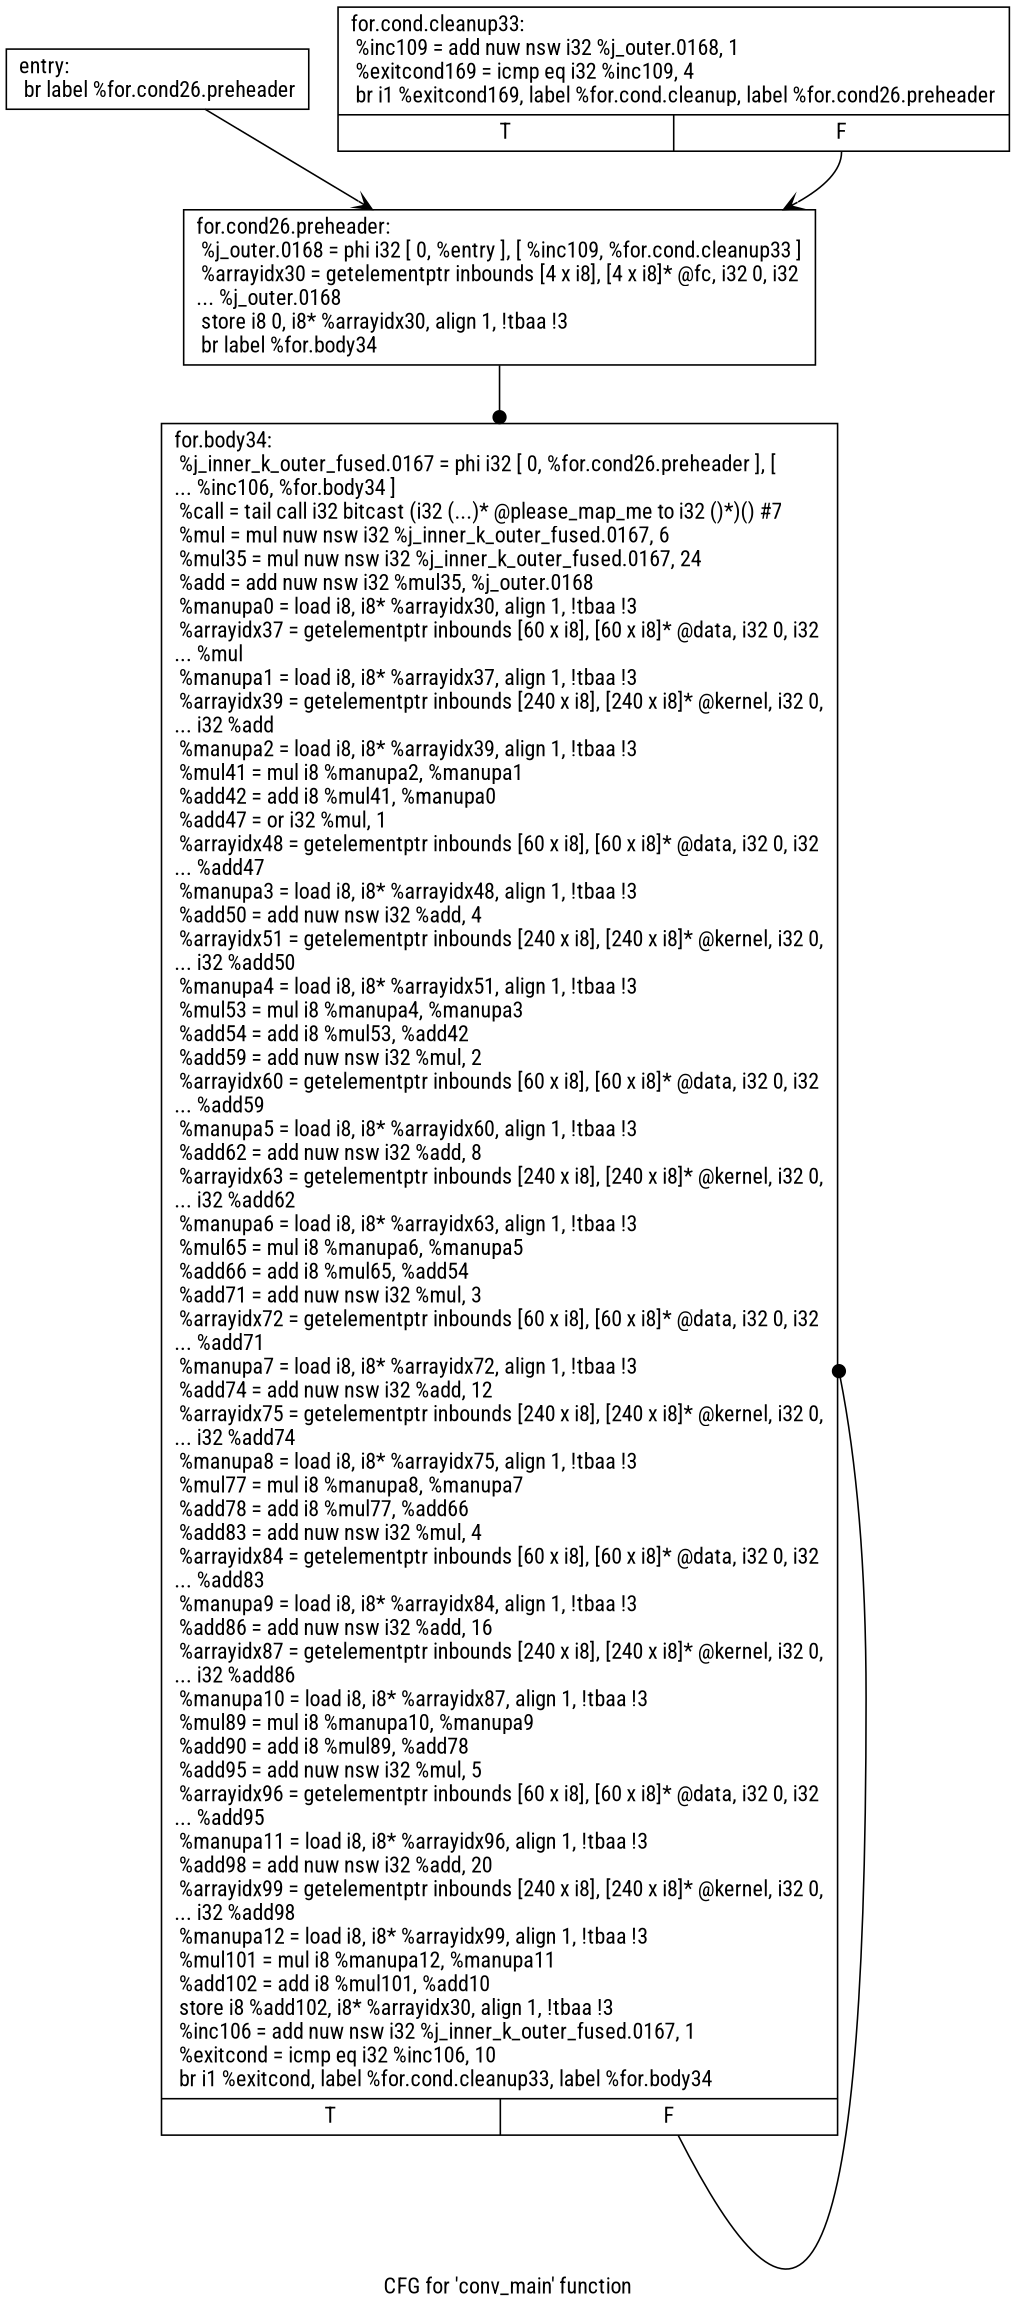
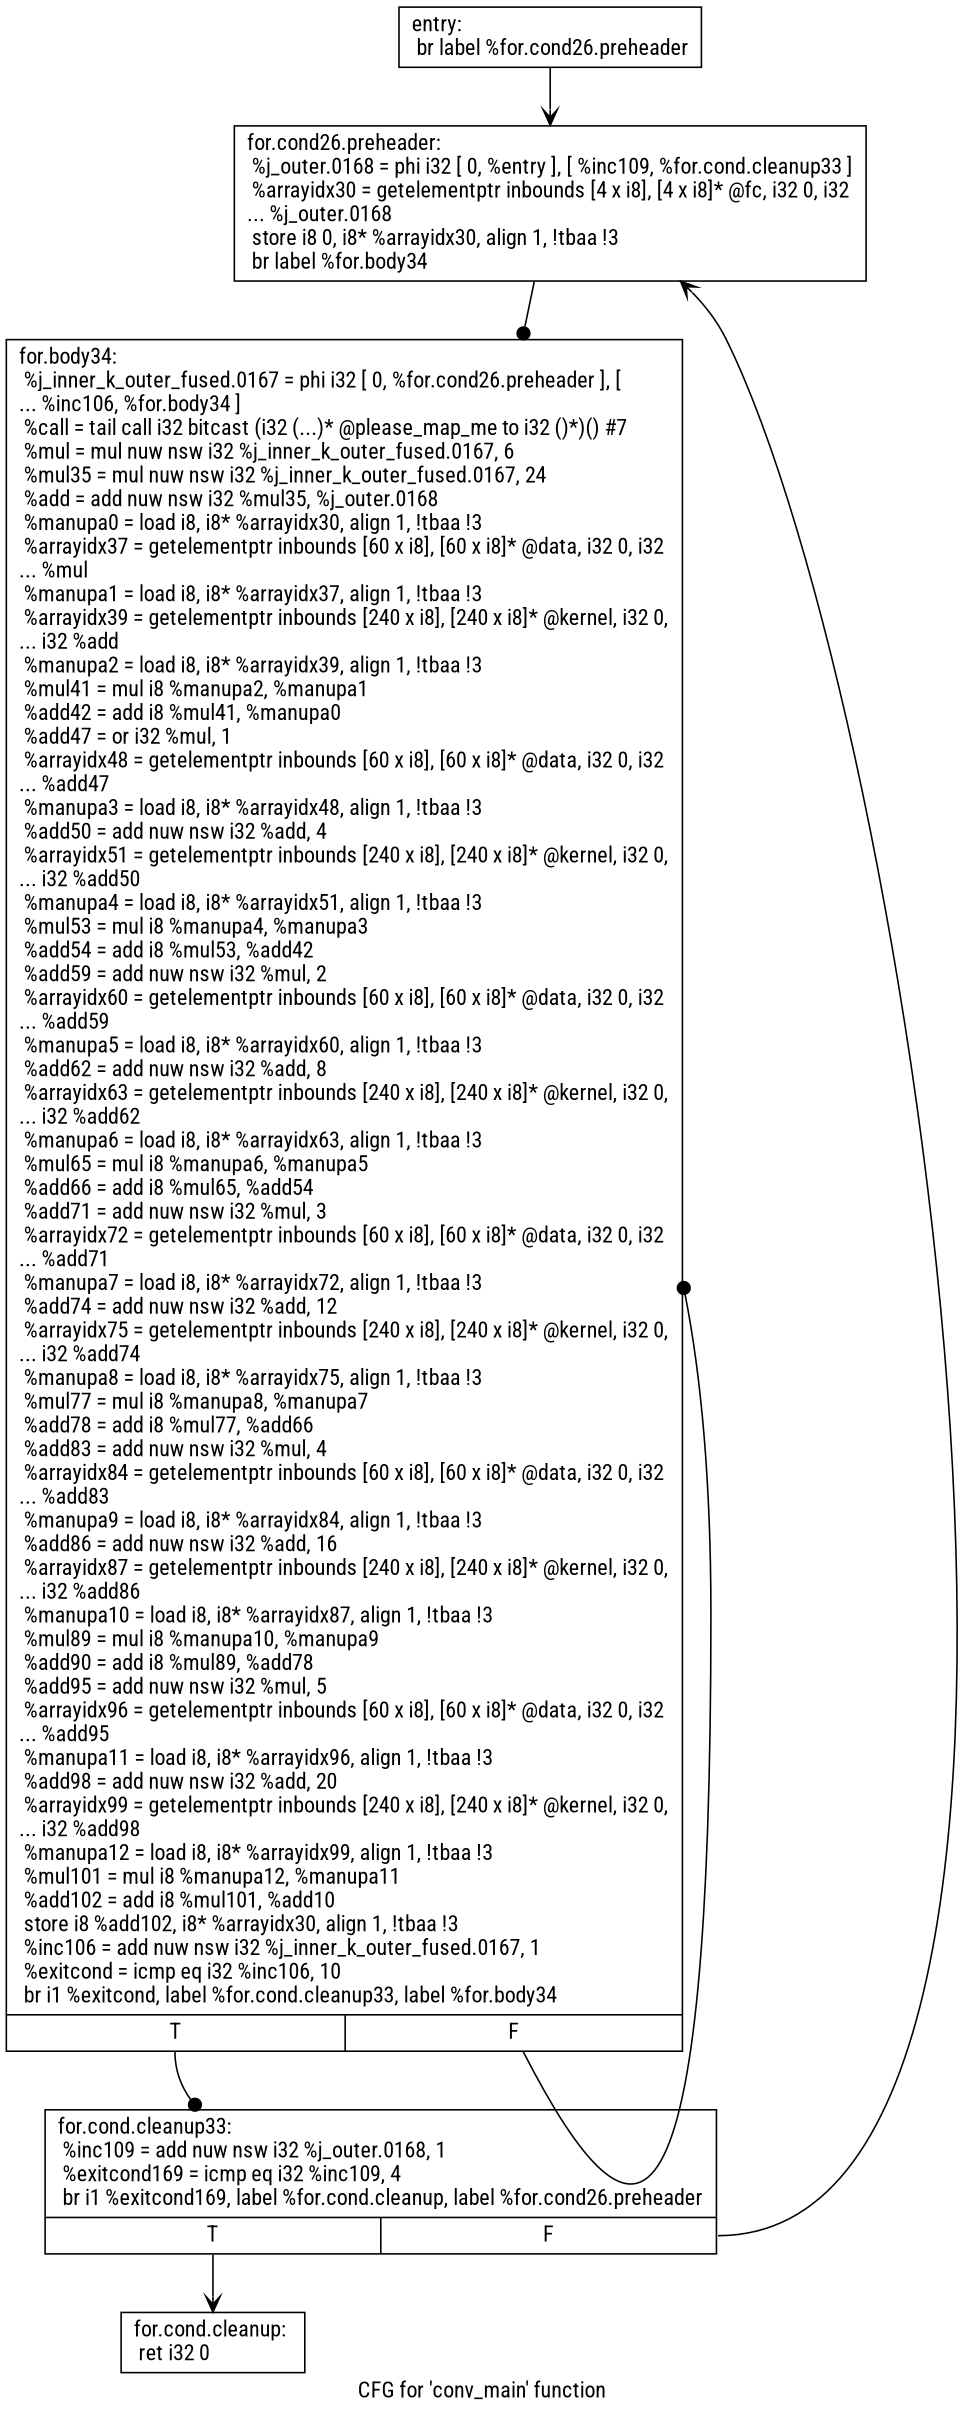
none -> (179, 2077)
none -> (213, 2343)
